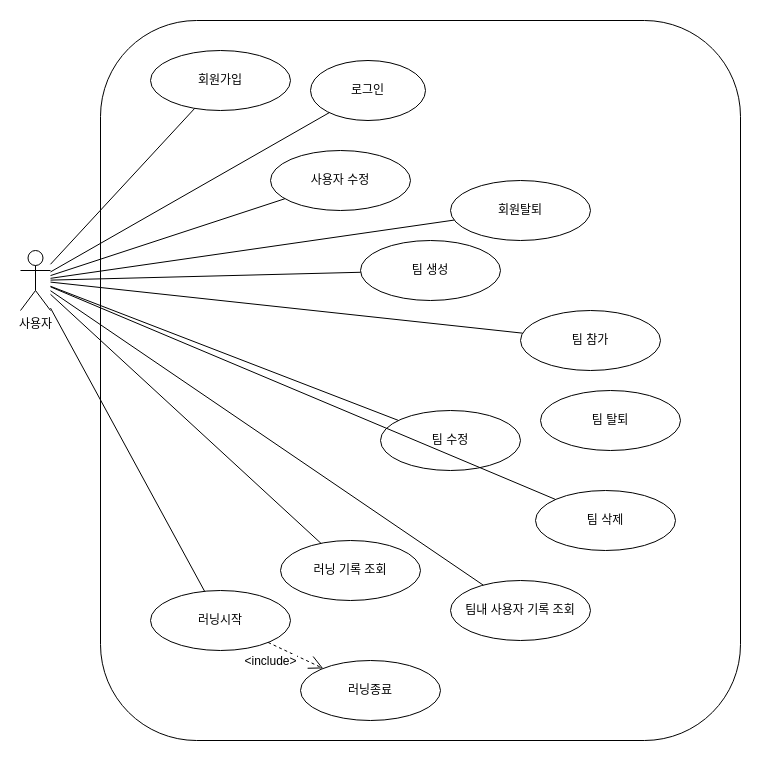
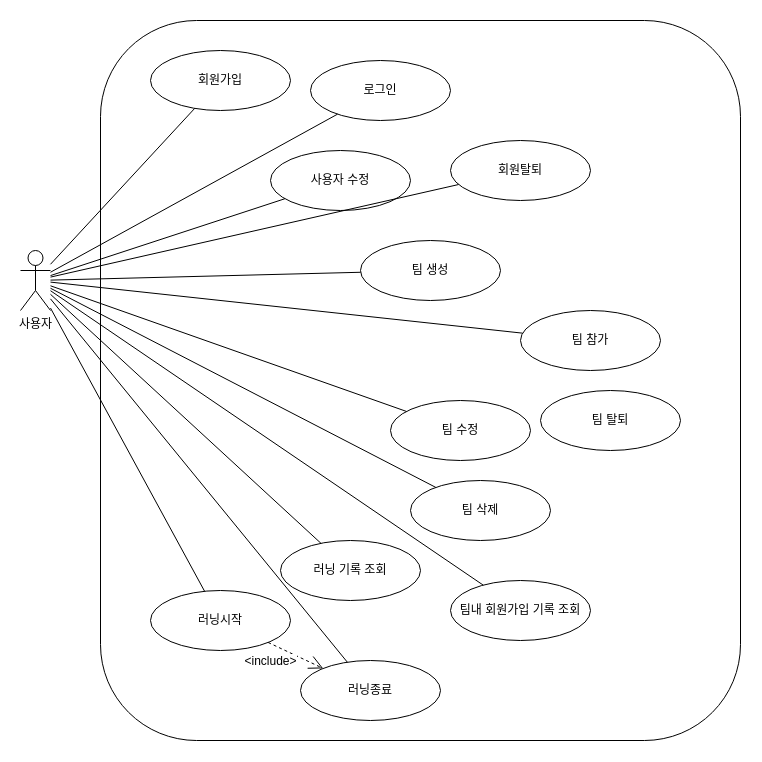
(368, 91) -> (381, 91)
(521, 211) -> (521, 171)
(451, 441) -> (461, 431)
none -> (199, 480)
(606, 521) -> (481, 511)
(521, 611) -> (521, 611)
